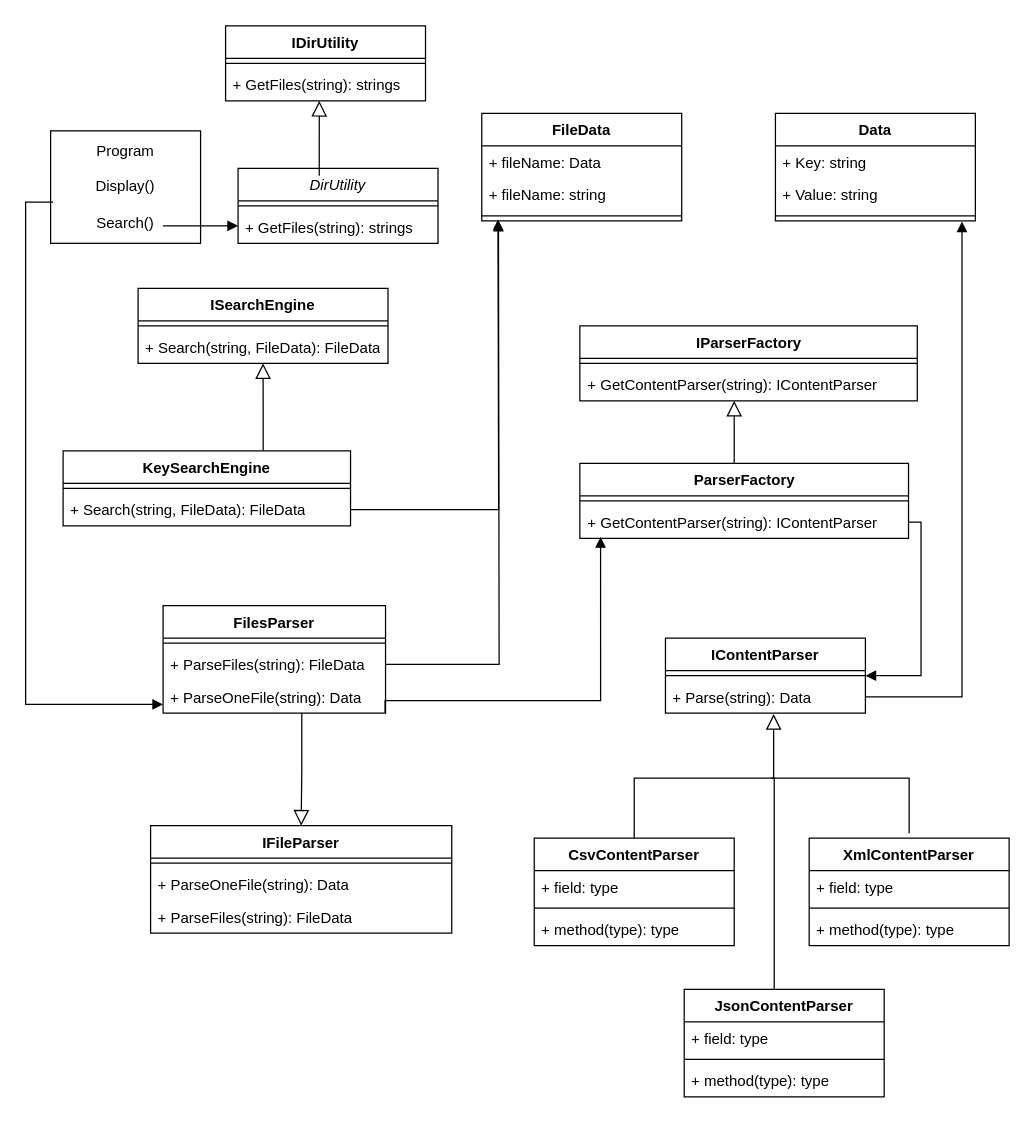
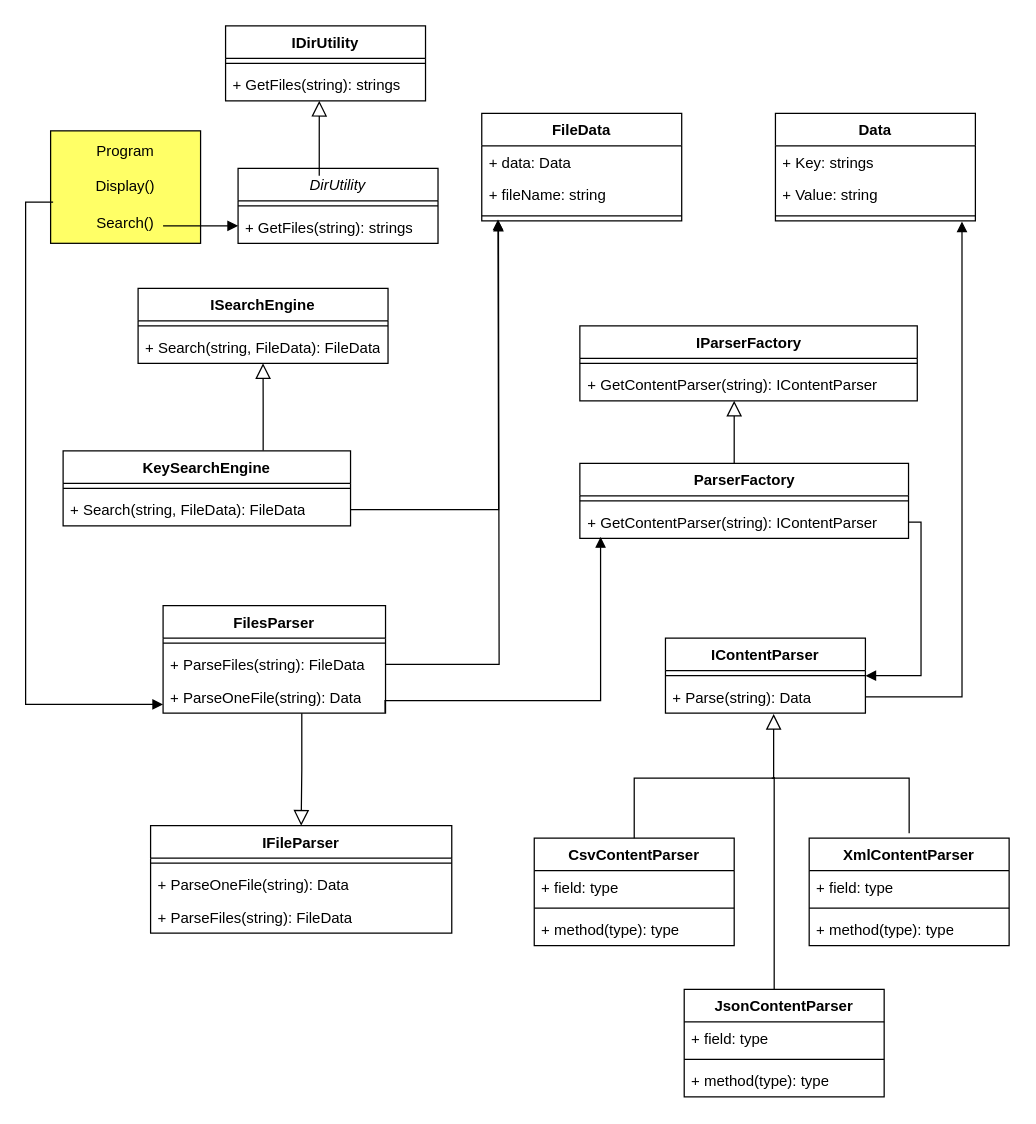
(547, 163) -> (534, 163)
(830, 163) -> (834, 163)
(126, 187) -> (126, 187)
